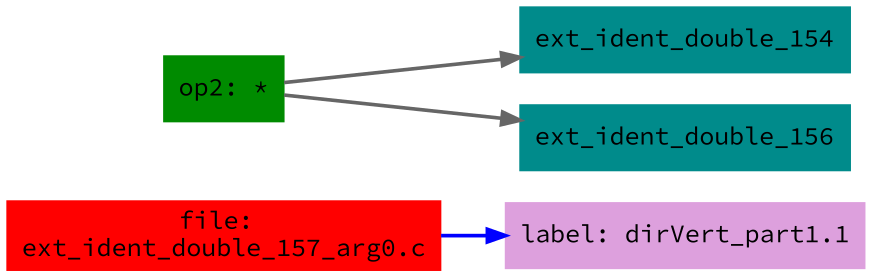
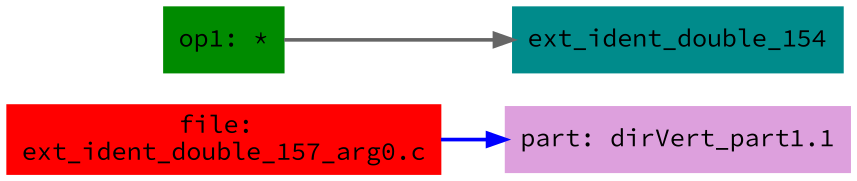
(224, 89) -> (224, 40)
(685, 138) -> none
(685, 236) -> (678, 140)
